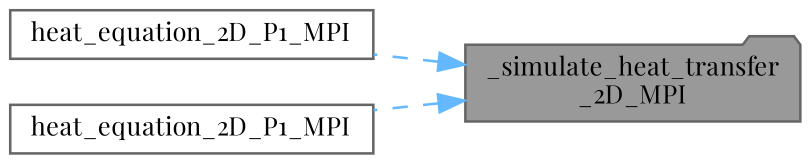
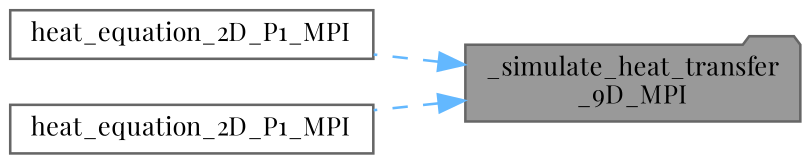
(633, 83) -> (633, 83)
